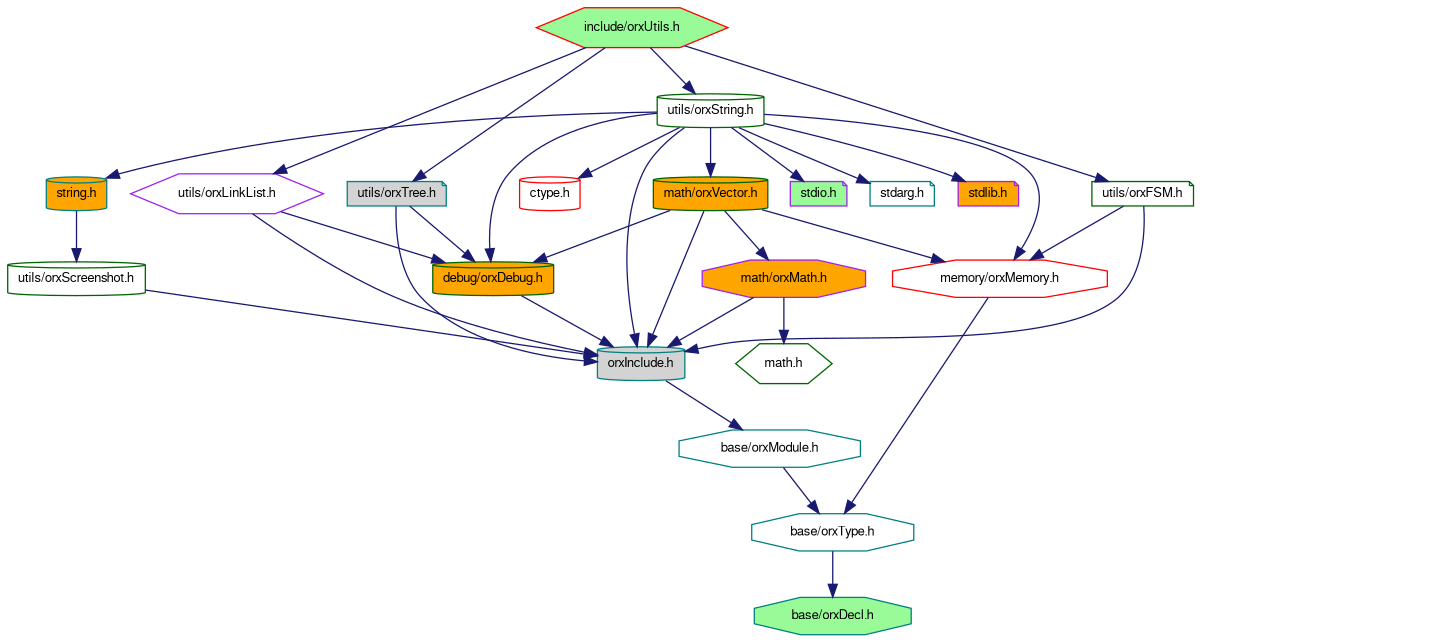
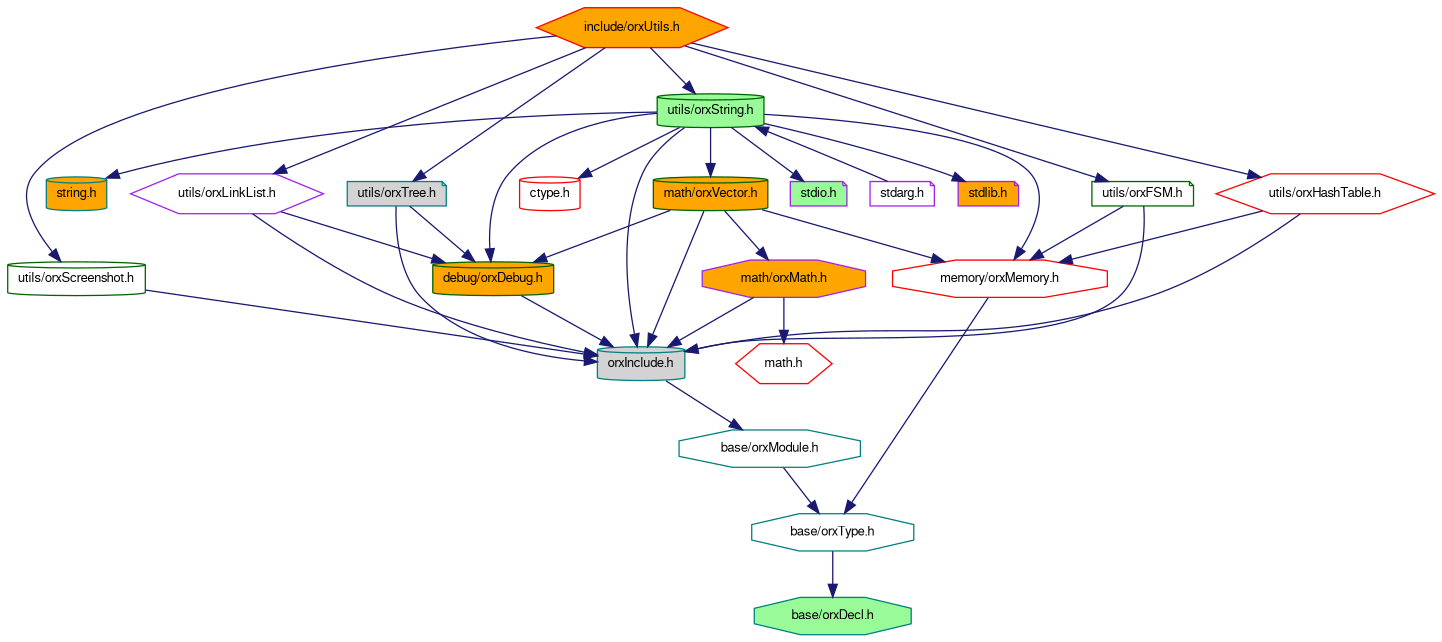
(632, 28) -> (632, 28)
(711, 111) -> (711, 111)
(798, 153) -> (828, 156)
(902, 194) -> (902, 194)
none -> (1325, 194)
(77, 230) -> (244, 85)
(784, 364) -> (784, 364)
